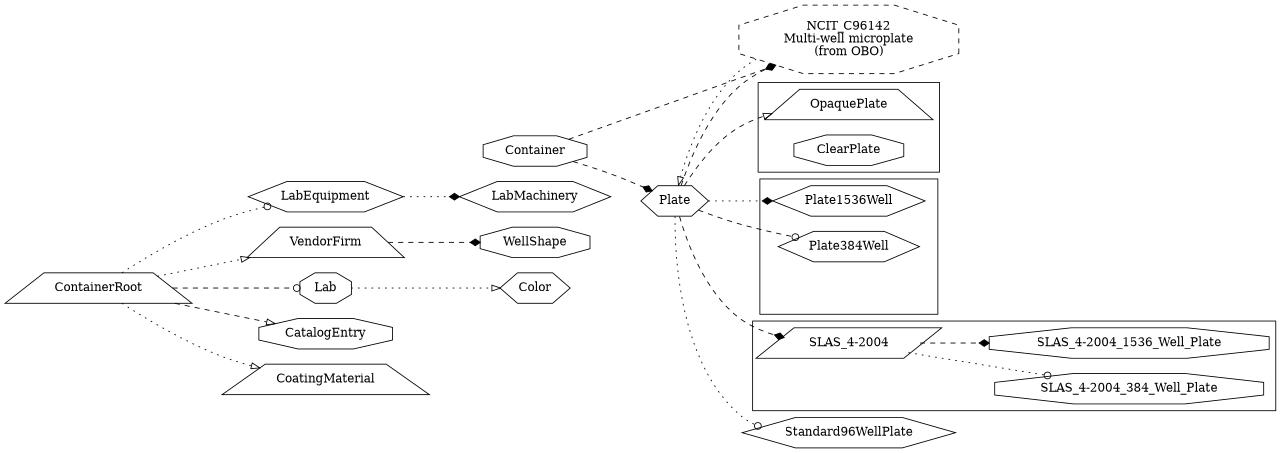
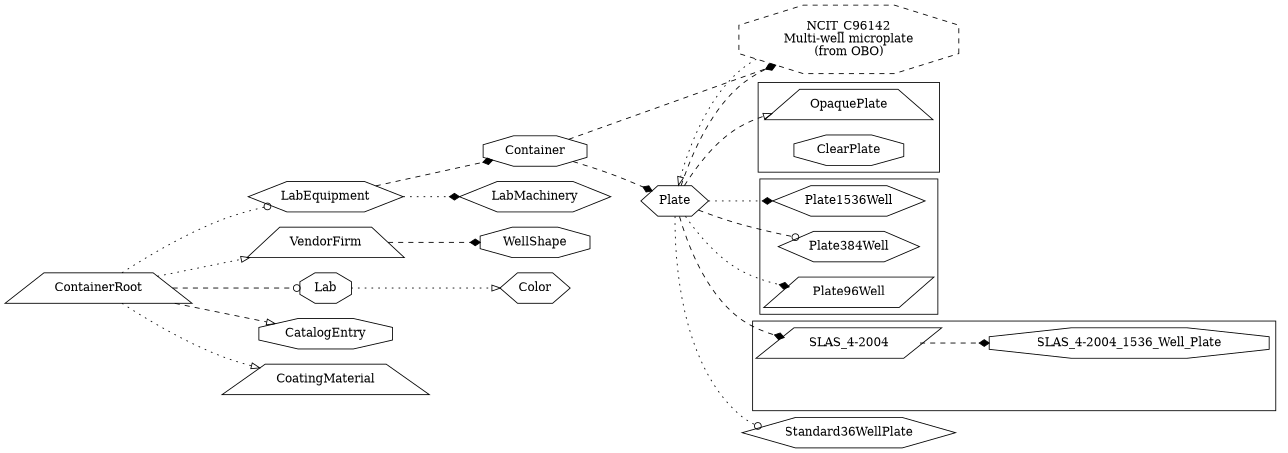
none -> (429, 174)
none -> (849, 292)
(1129, 389) -> none
(849, 433) -> (849, 433)
